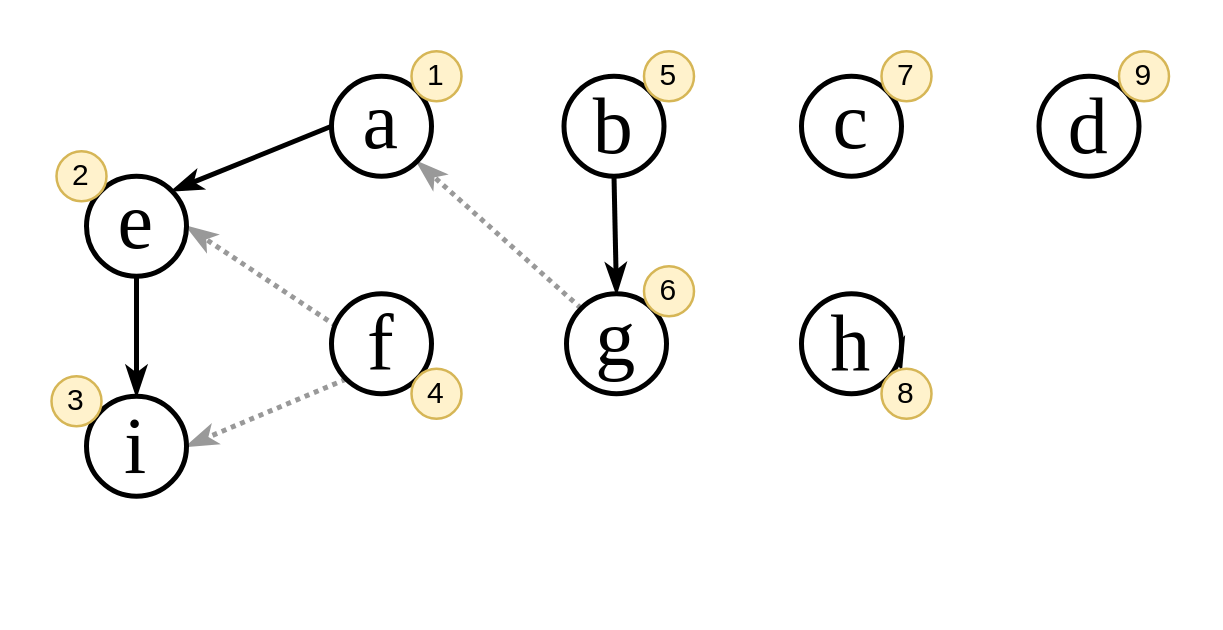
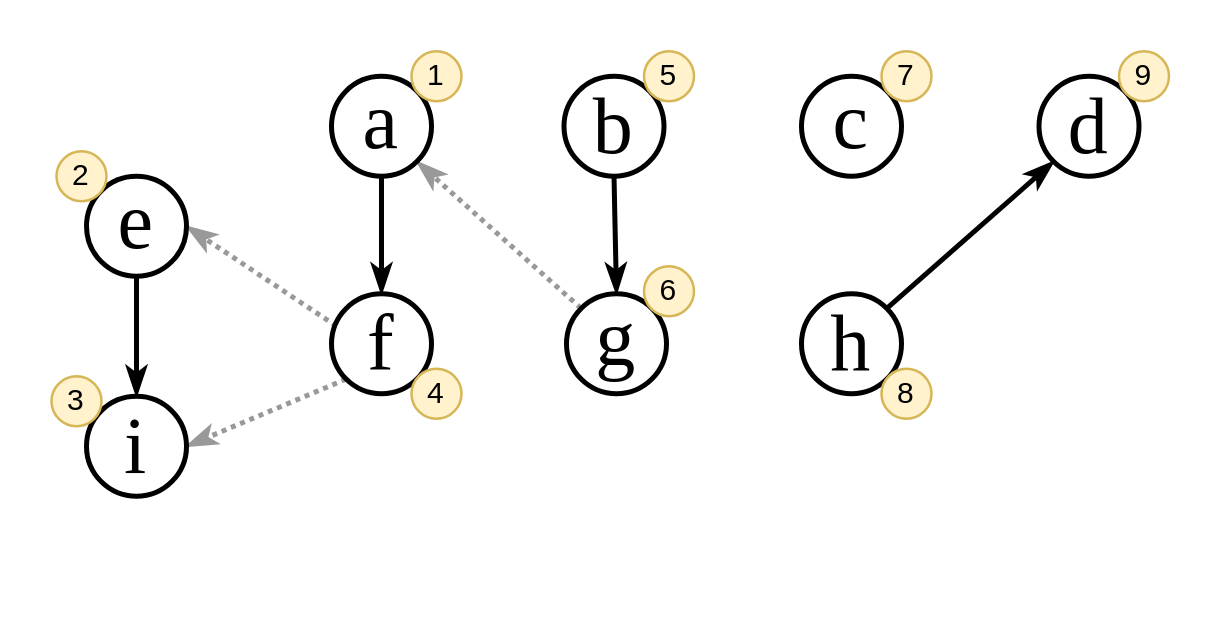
(261, 155) -> none
none -> (381, 225)
(887, 308) -> (962, 242)
